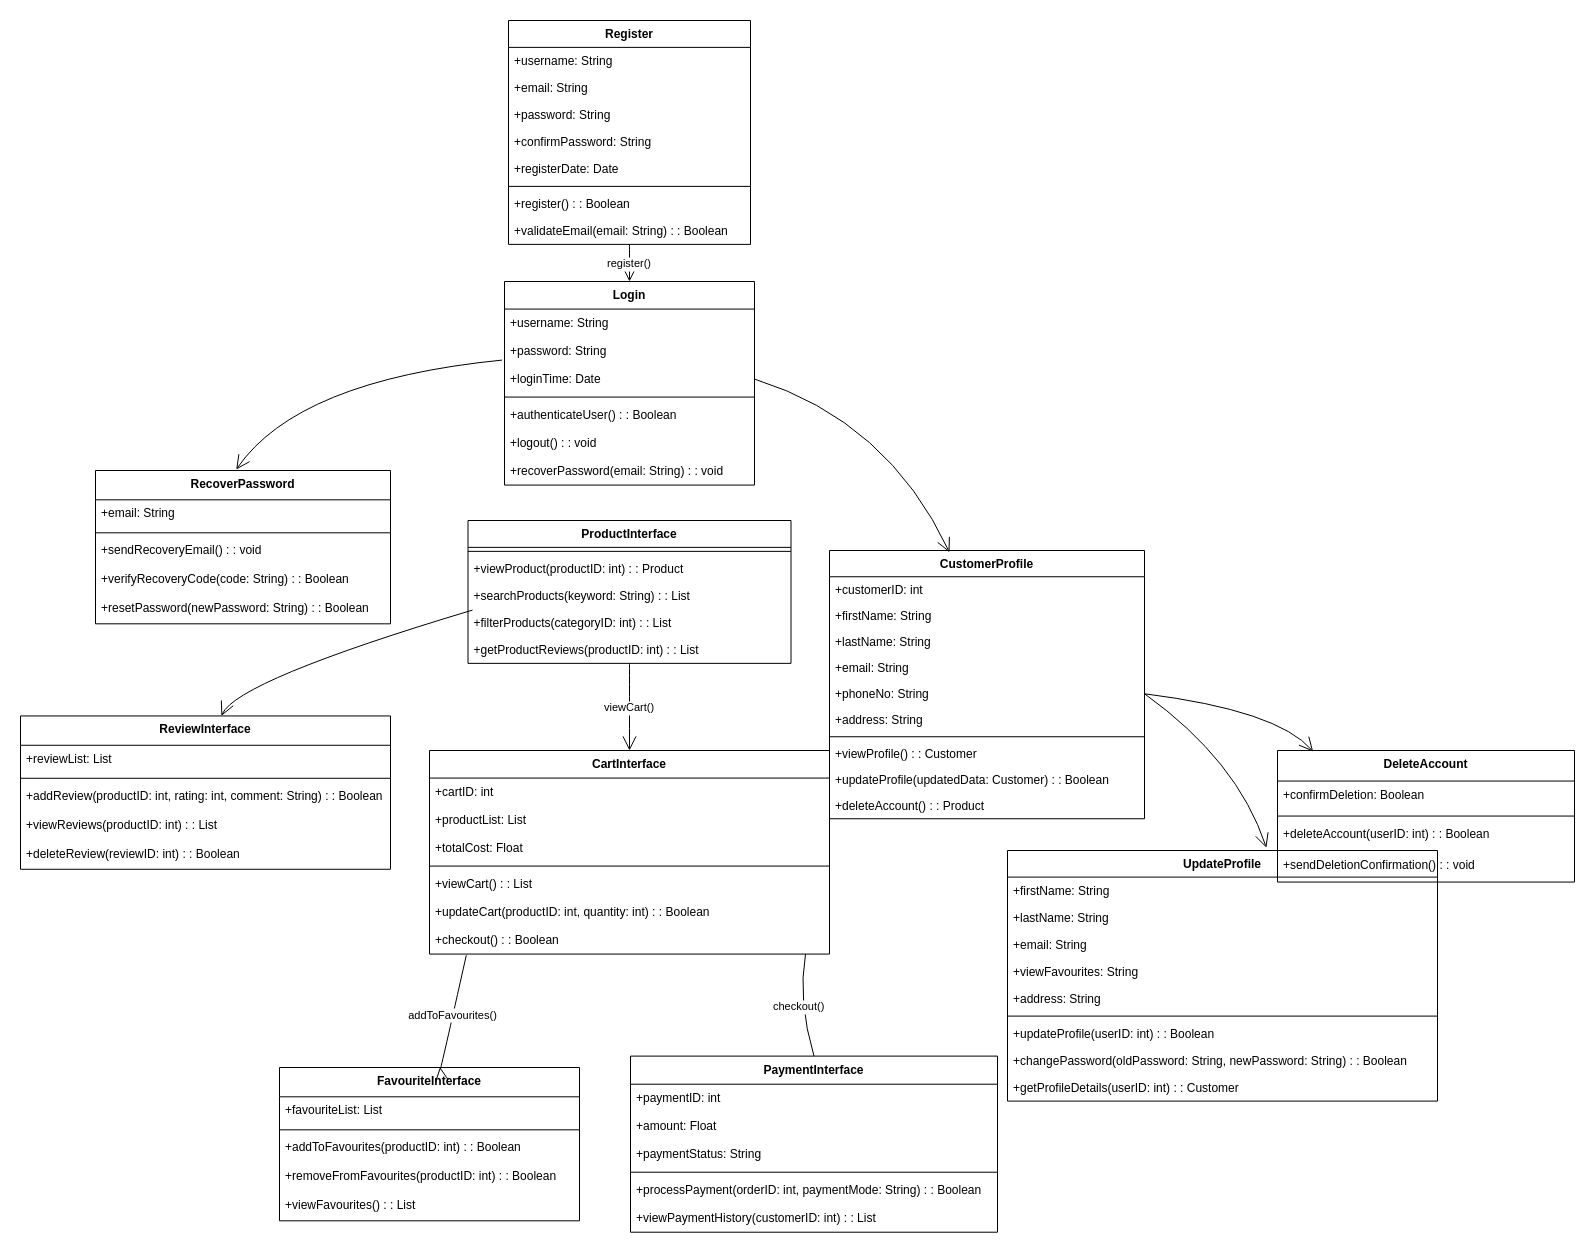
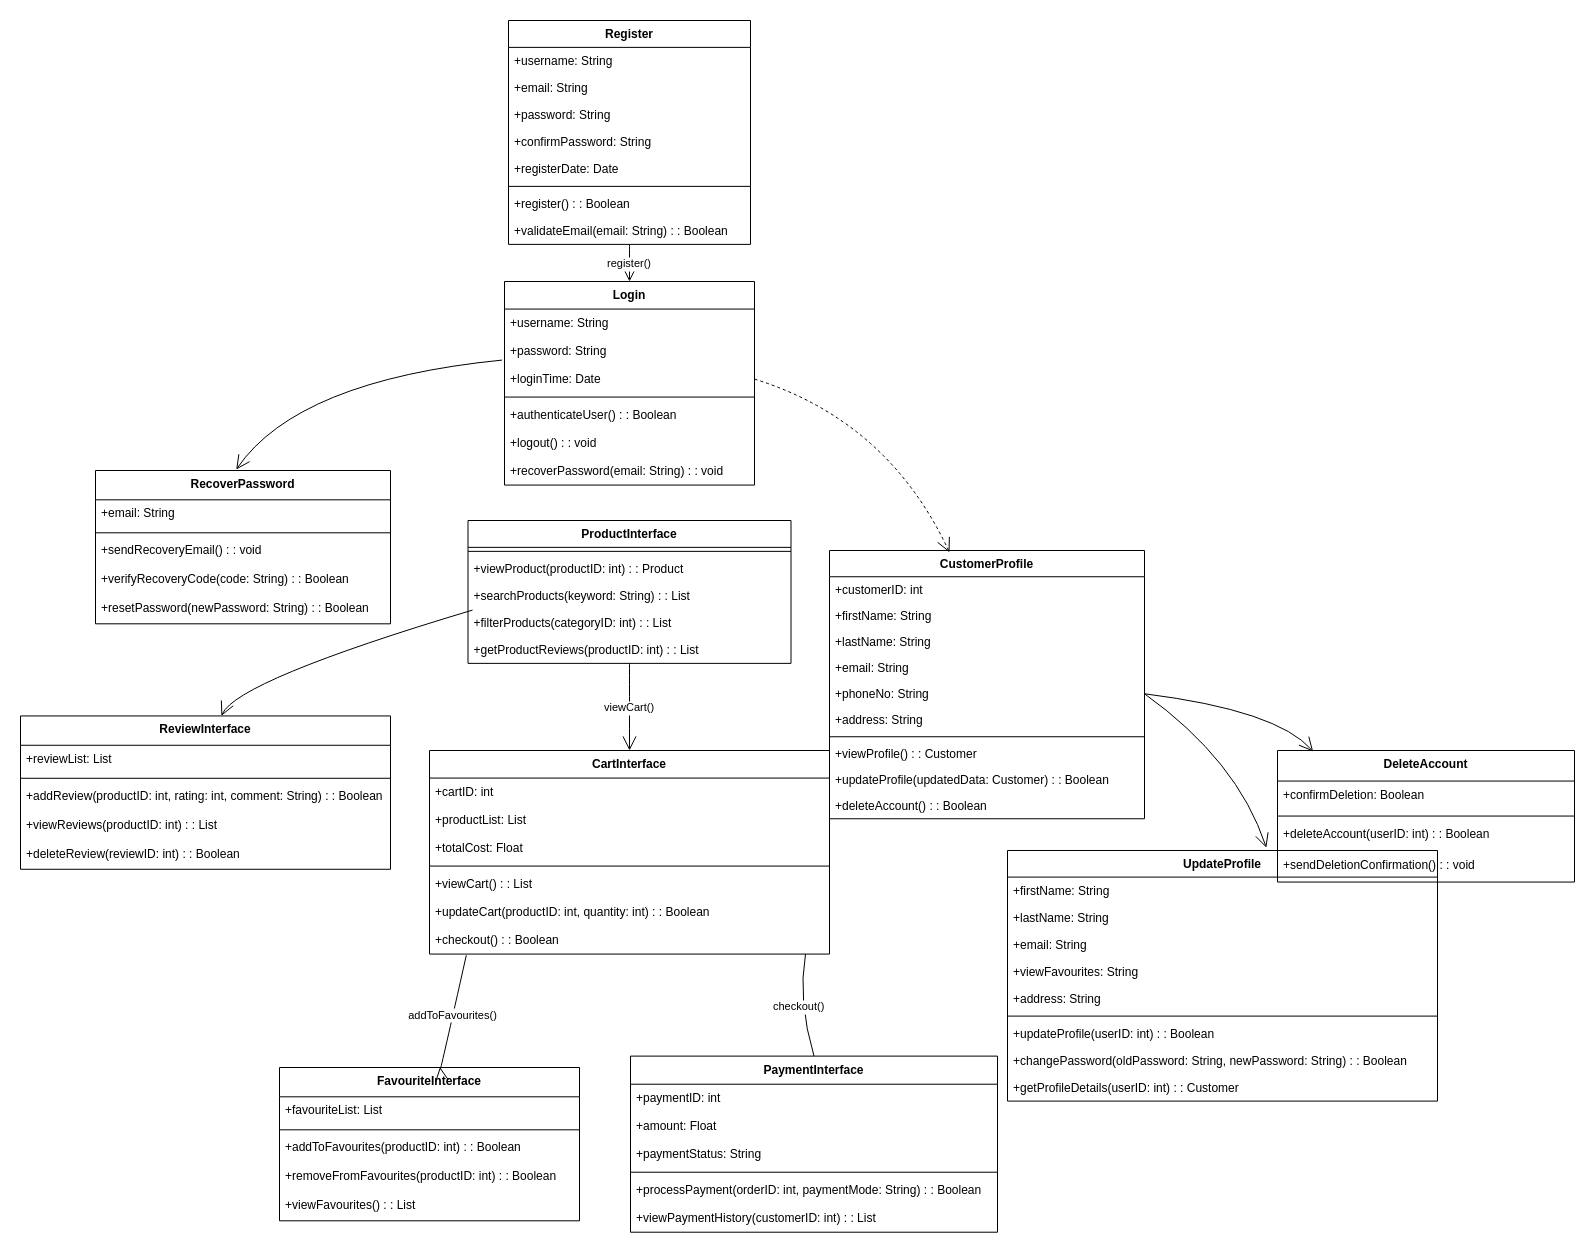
(870, 443) -> (870, 443)
(920, 806) -> (918, 806)
